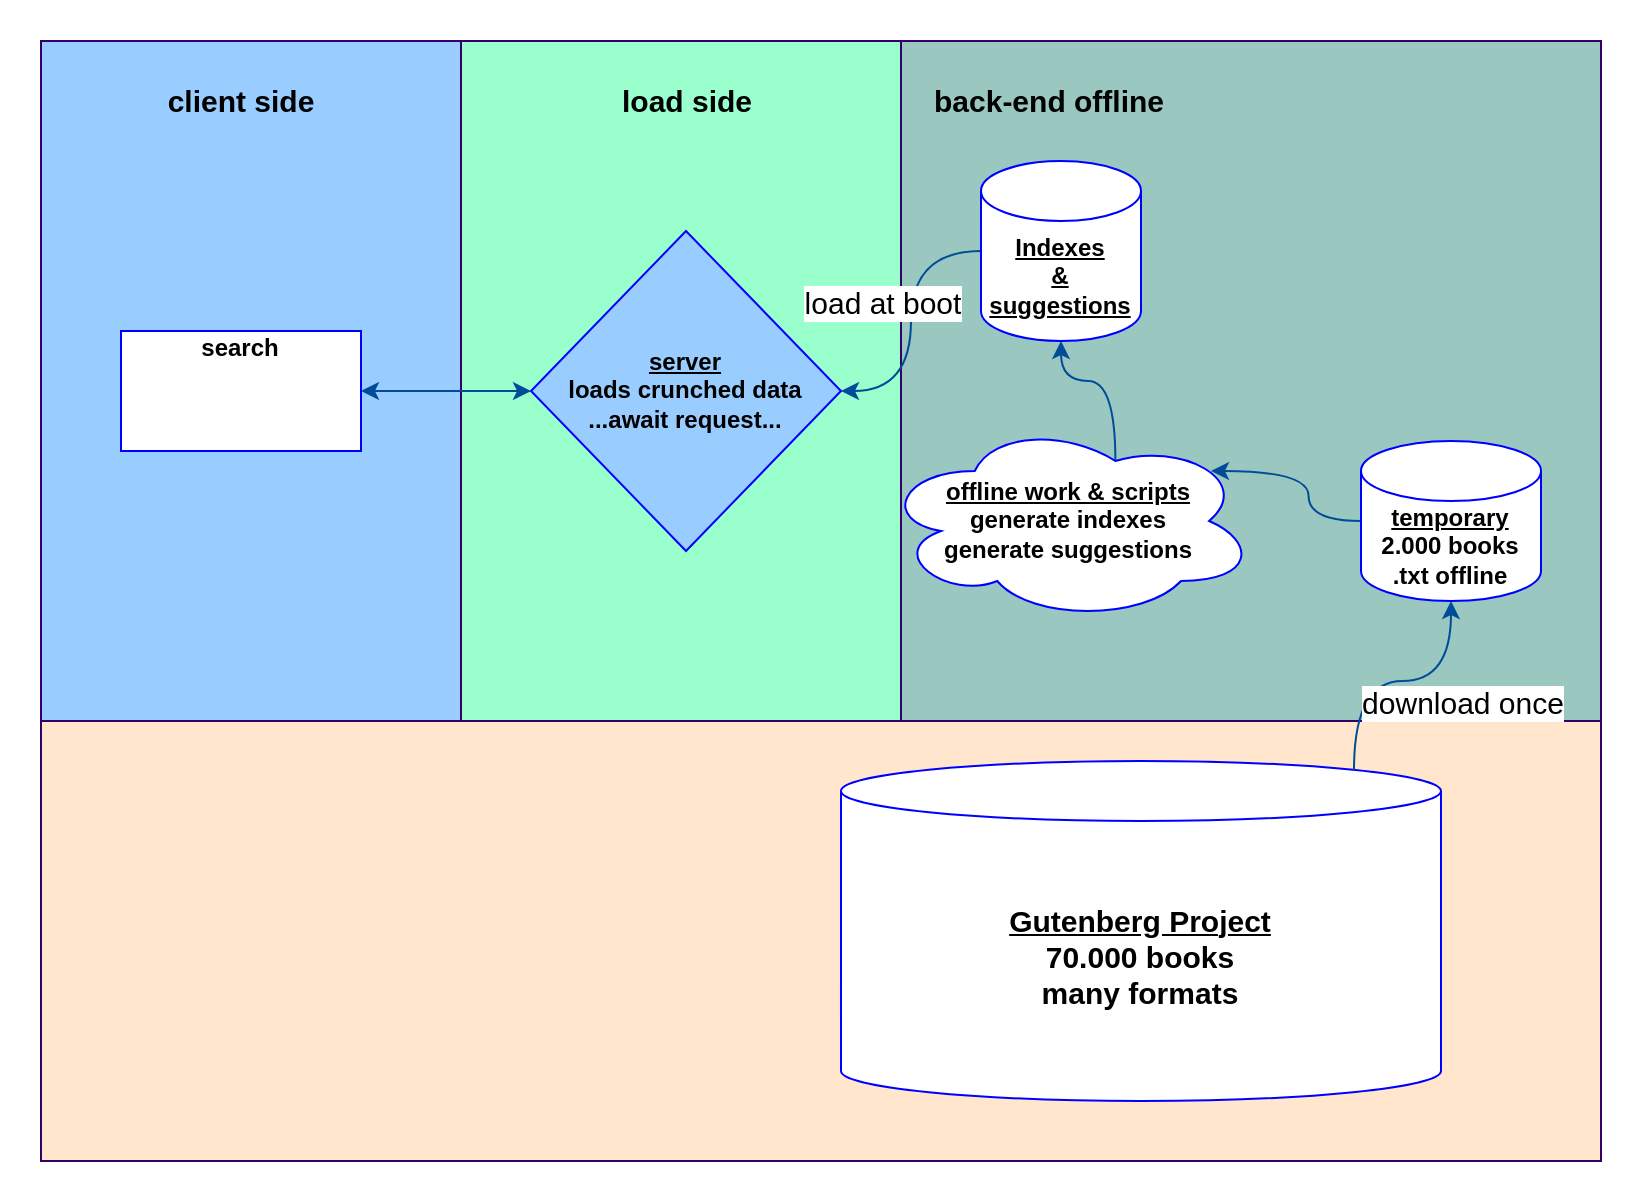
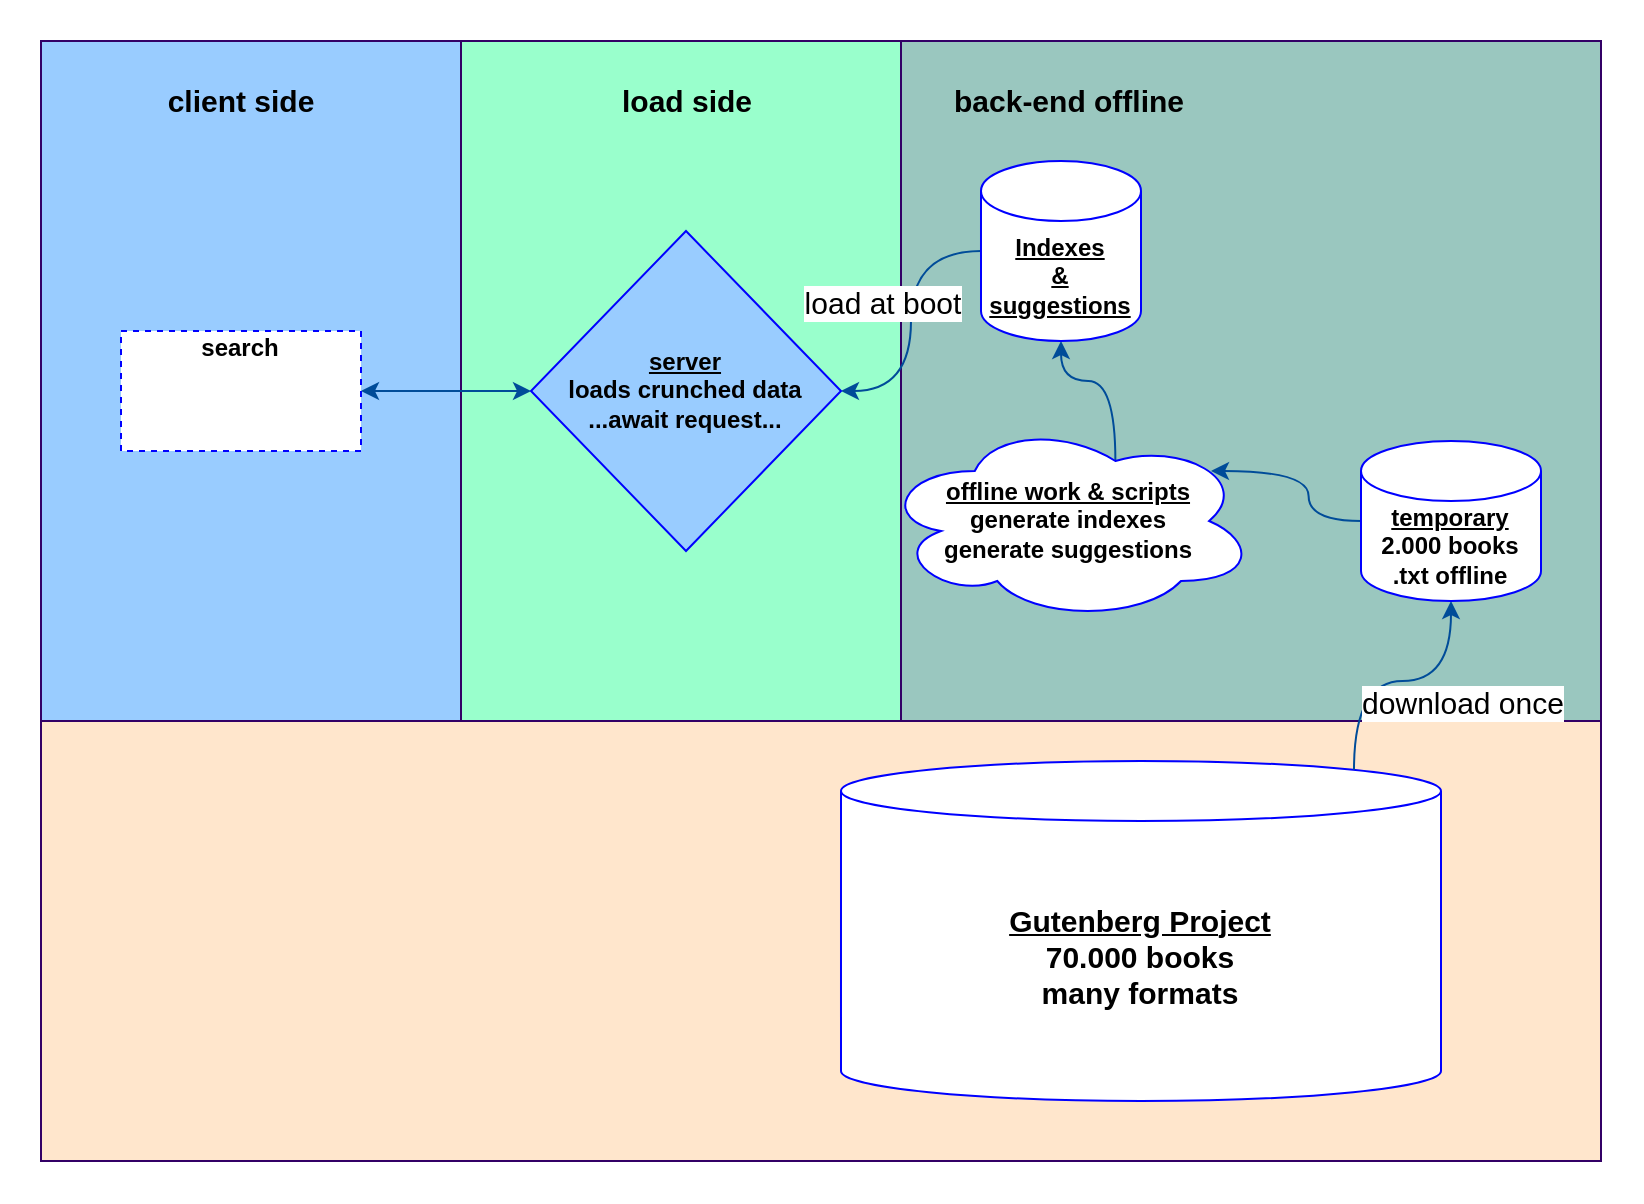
(1049, 101) -> (1069, 101)
(241, 391) -> (241, 391)
